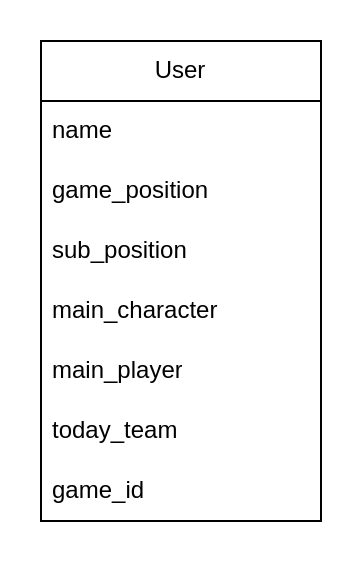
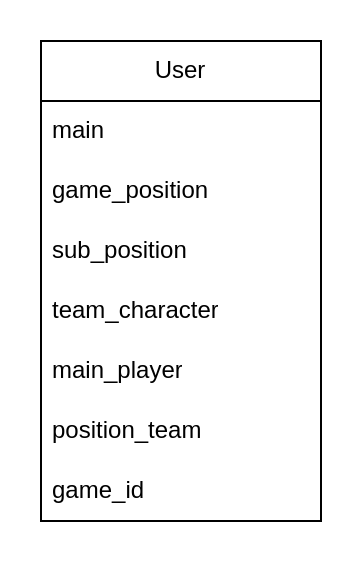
(80, 131) -> (77, 131)
(144, 311) -> (147, 311)
(120, 431) -> (134, 431)
